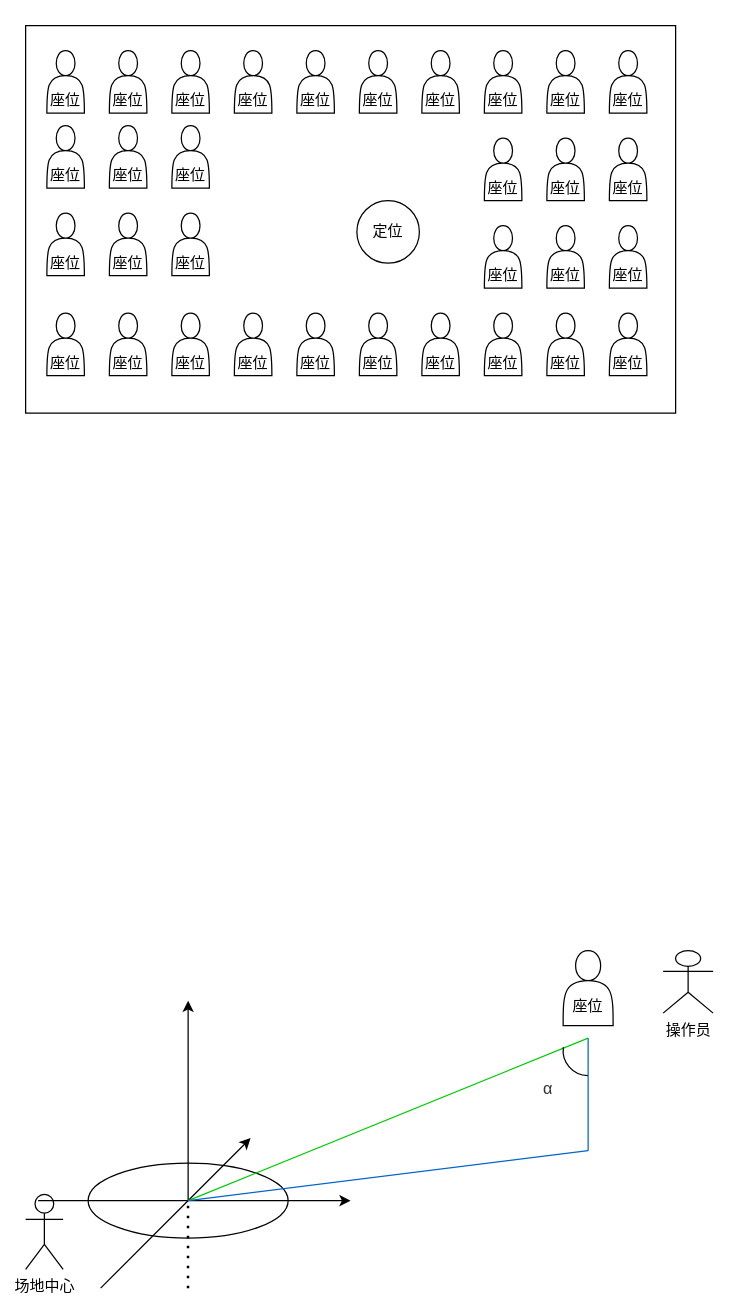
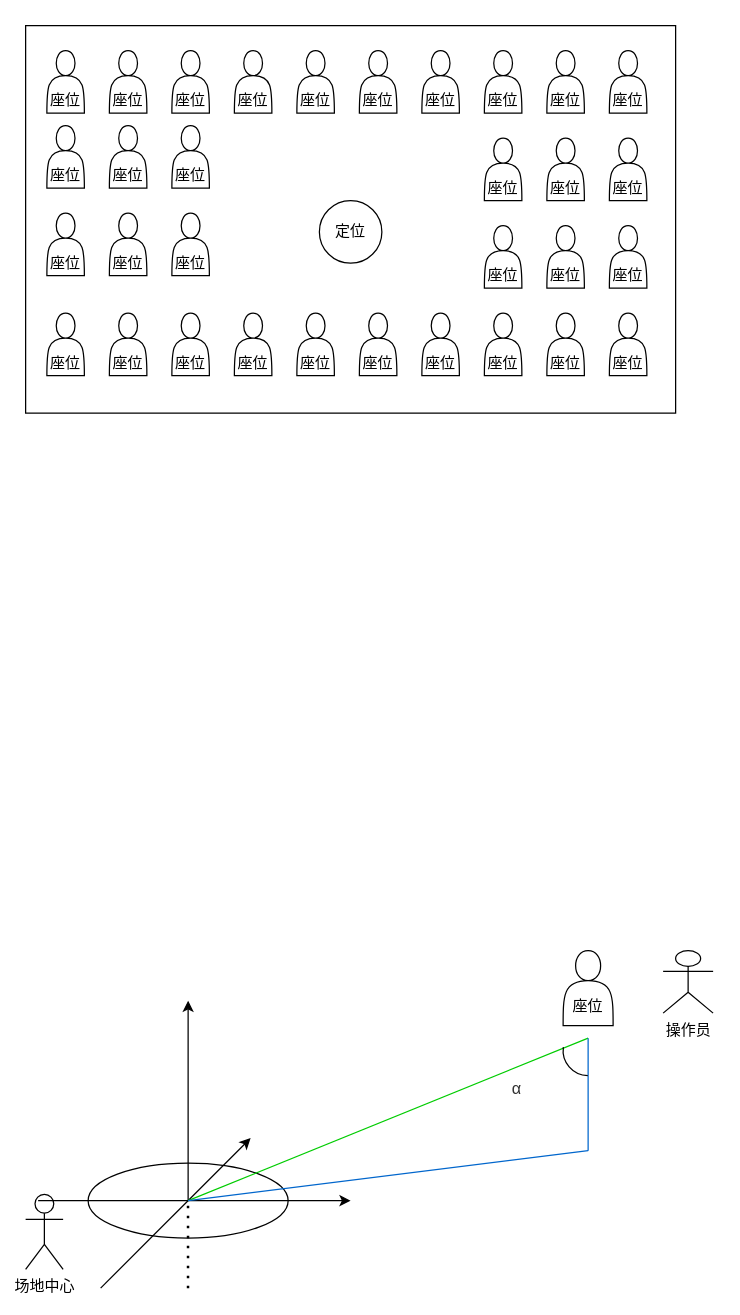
(388, 232) -> (351, 232)
(551, 1088) -> (519, 1088)
